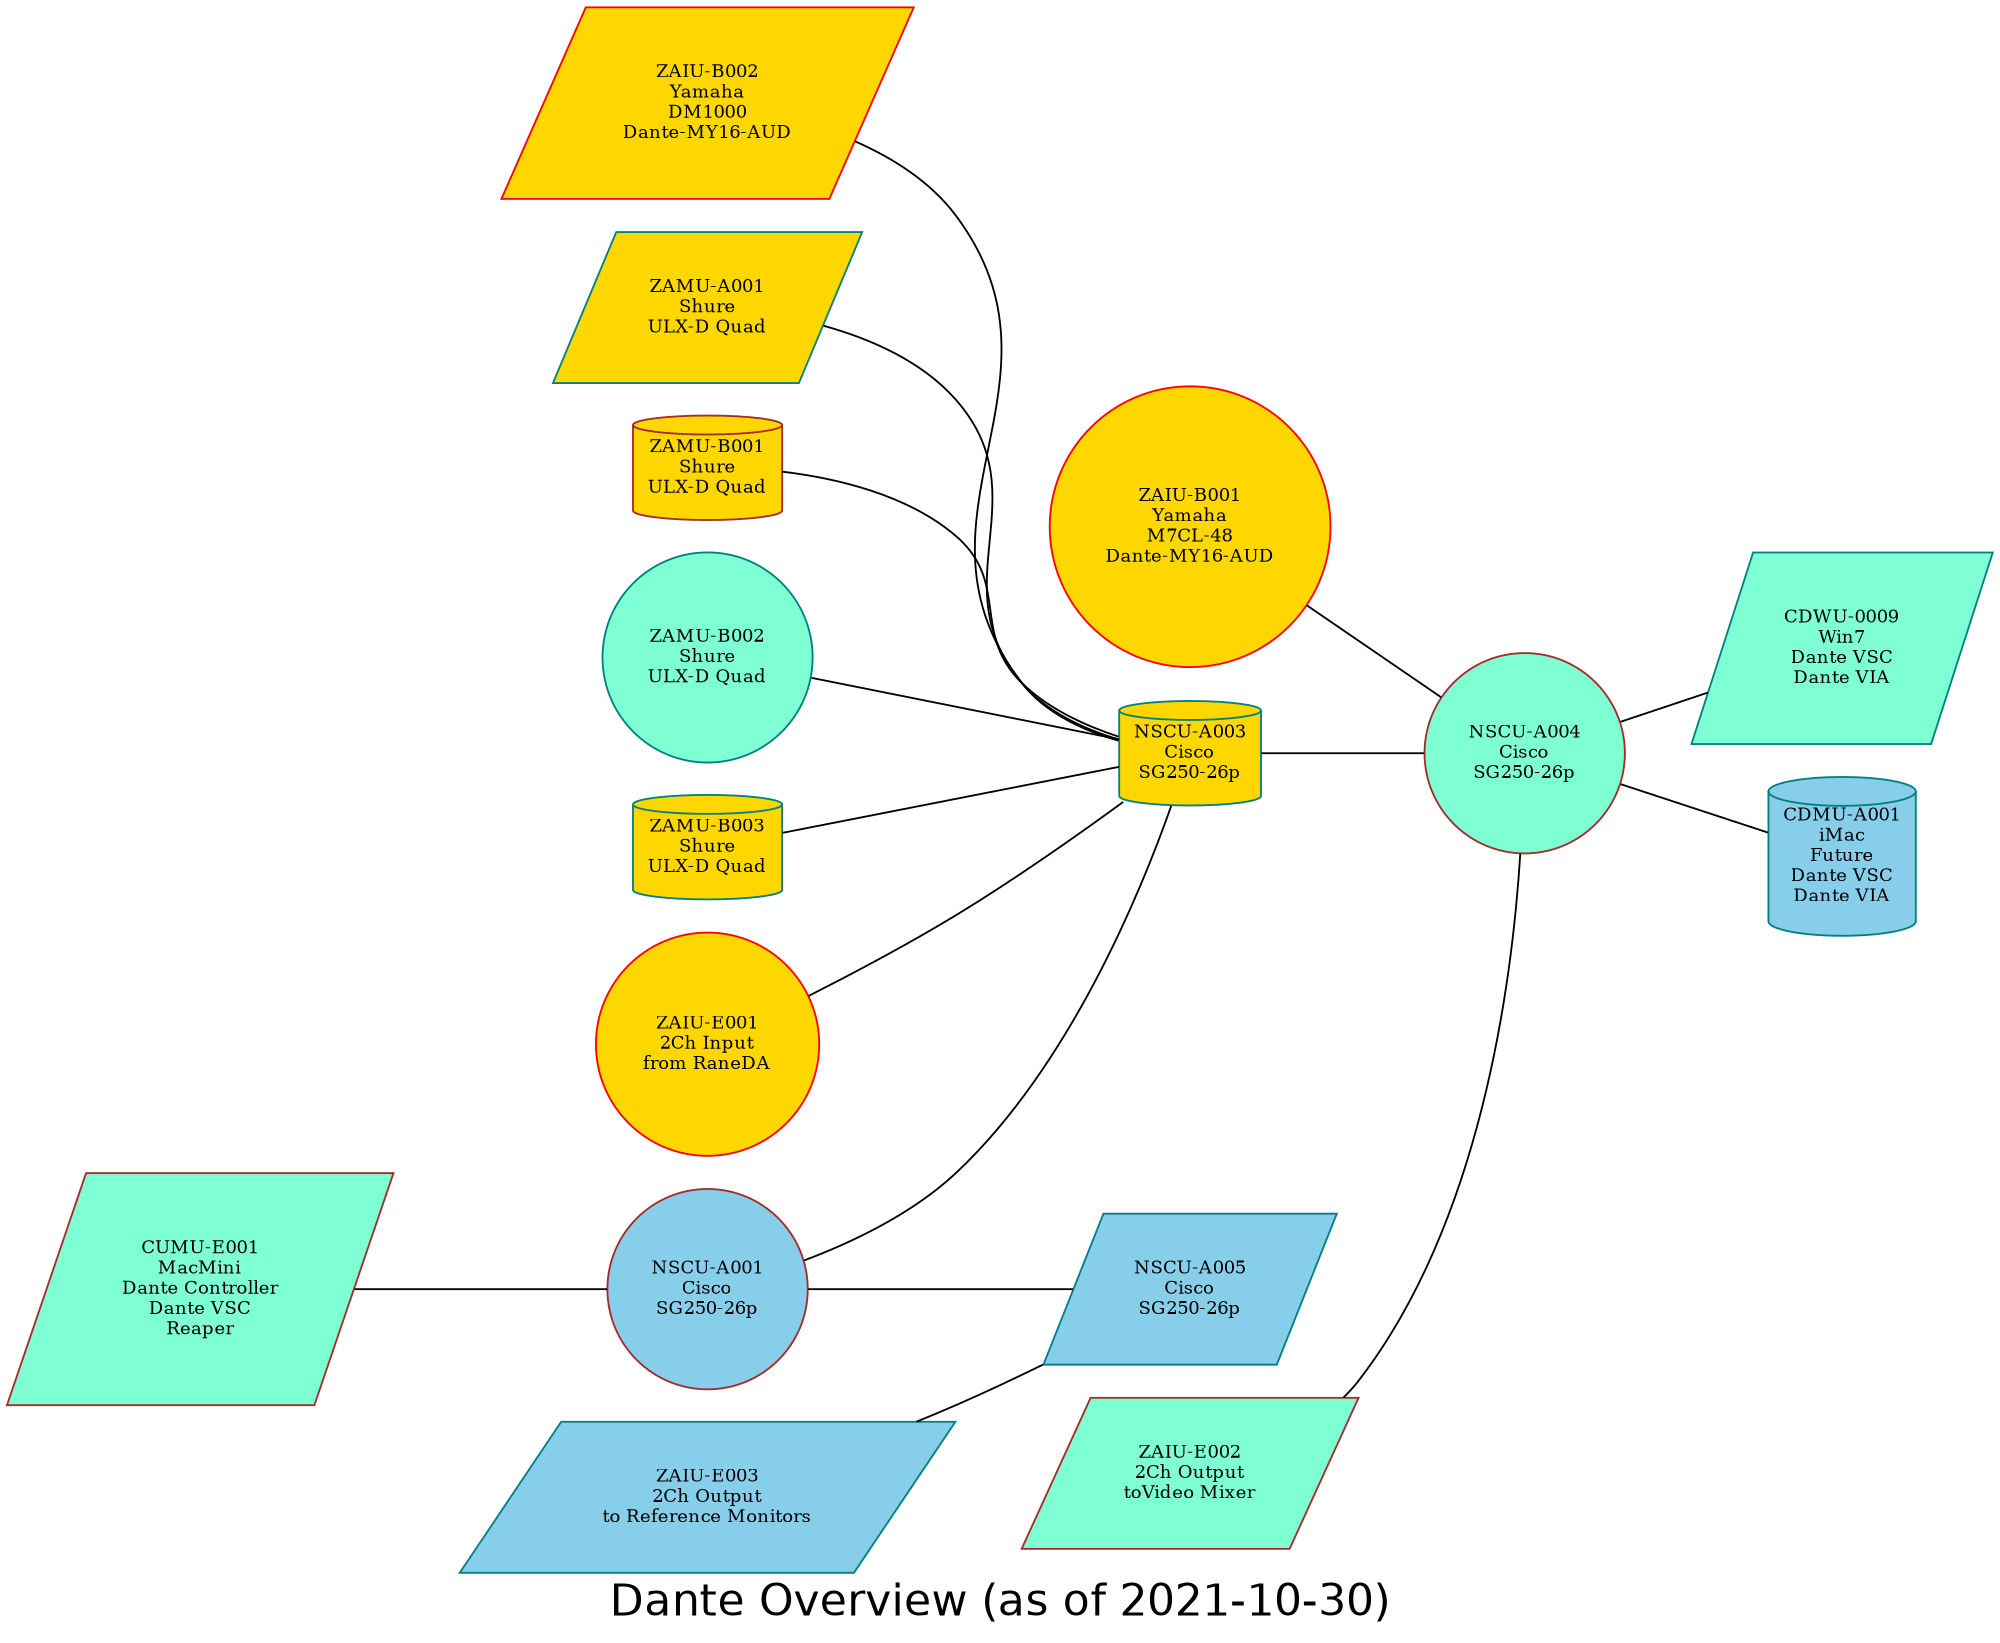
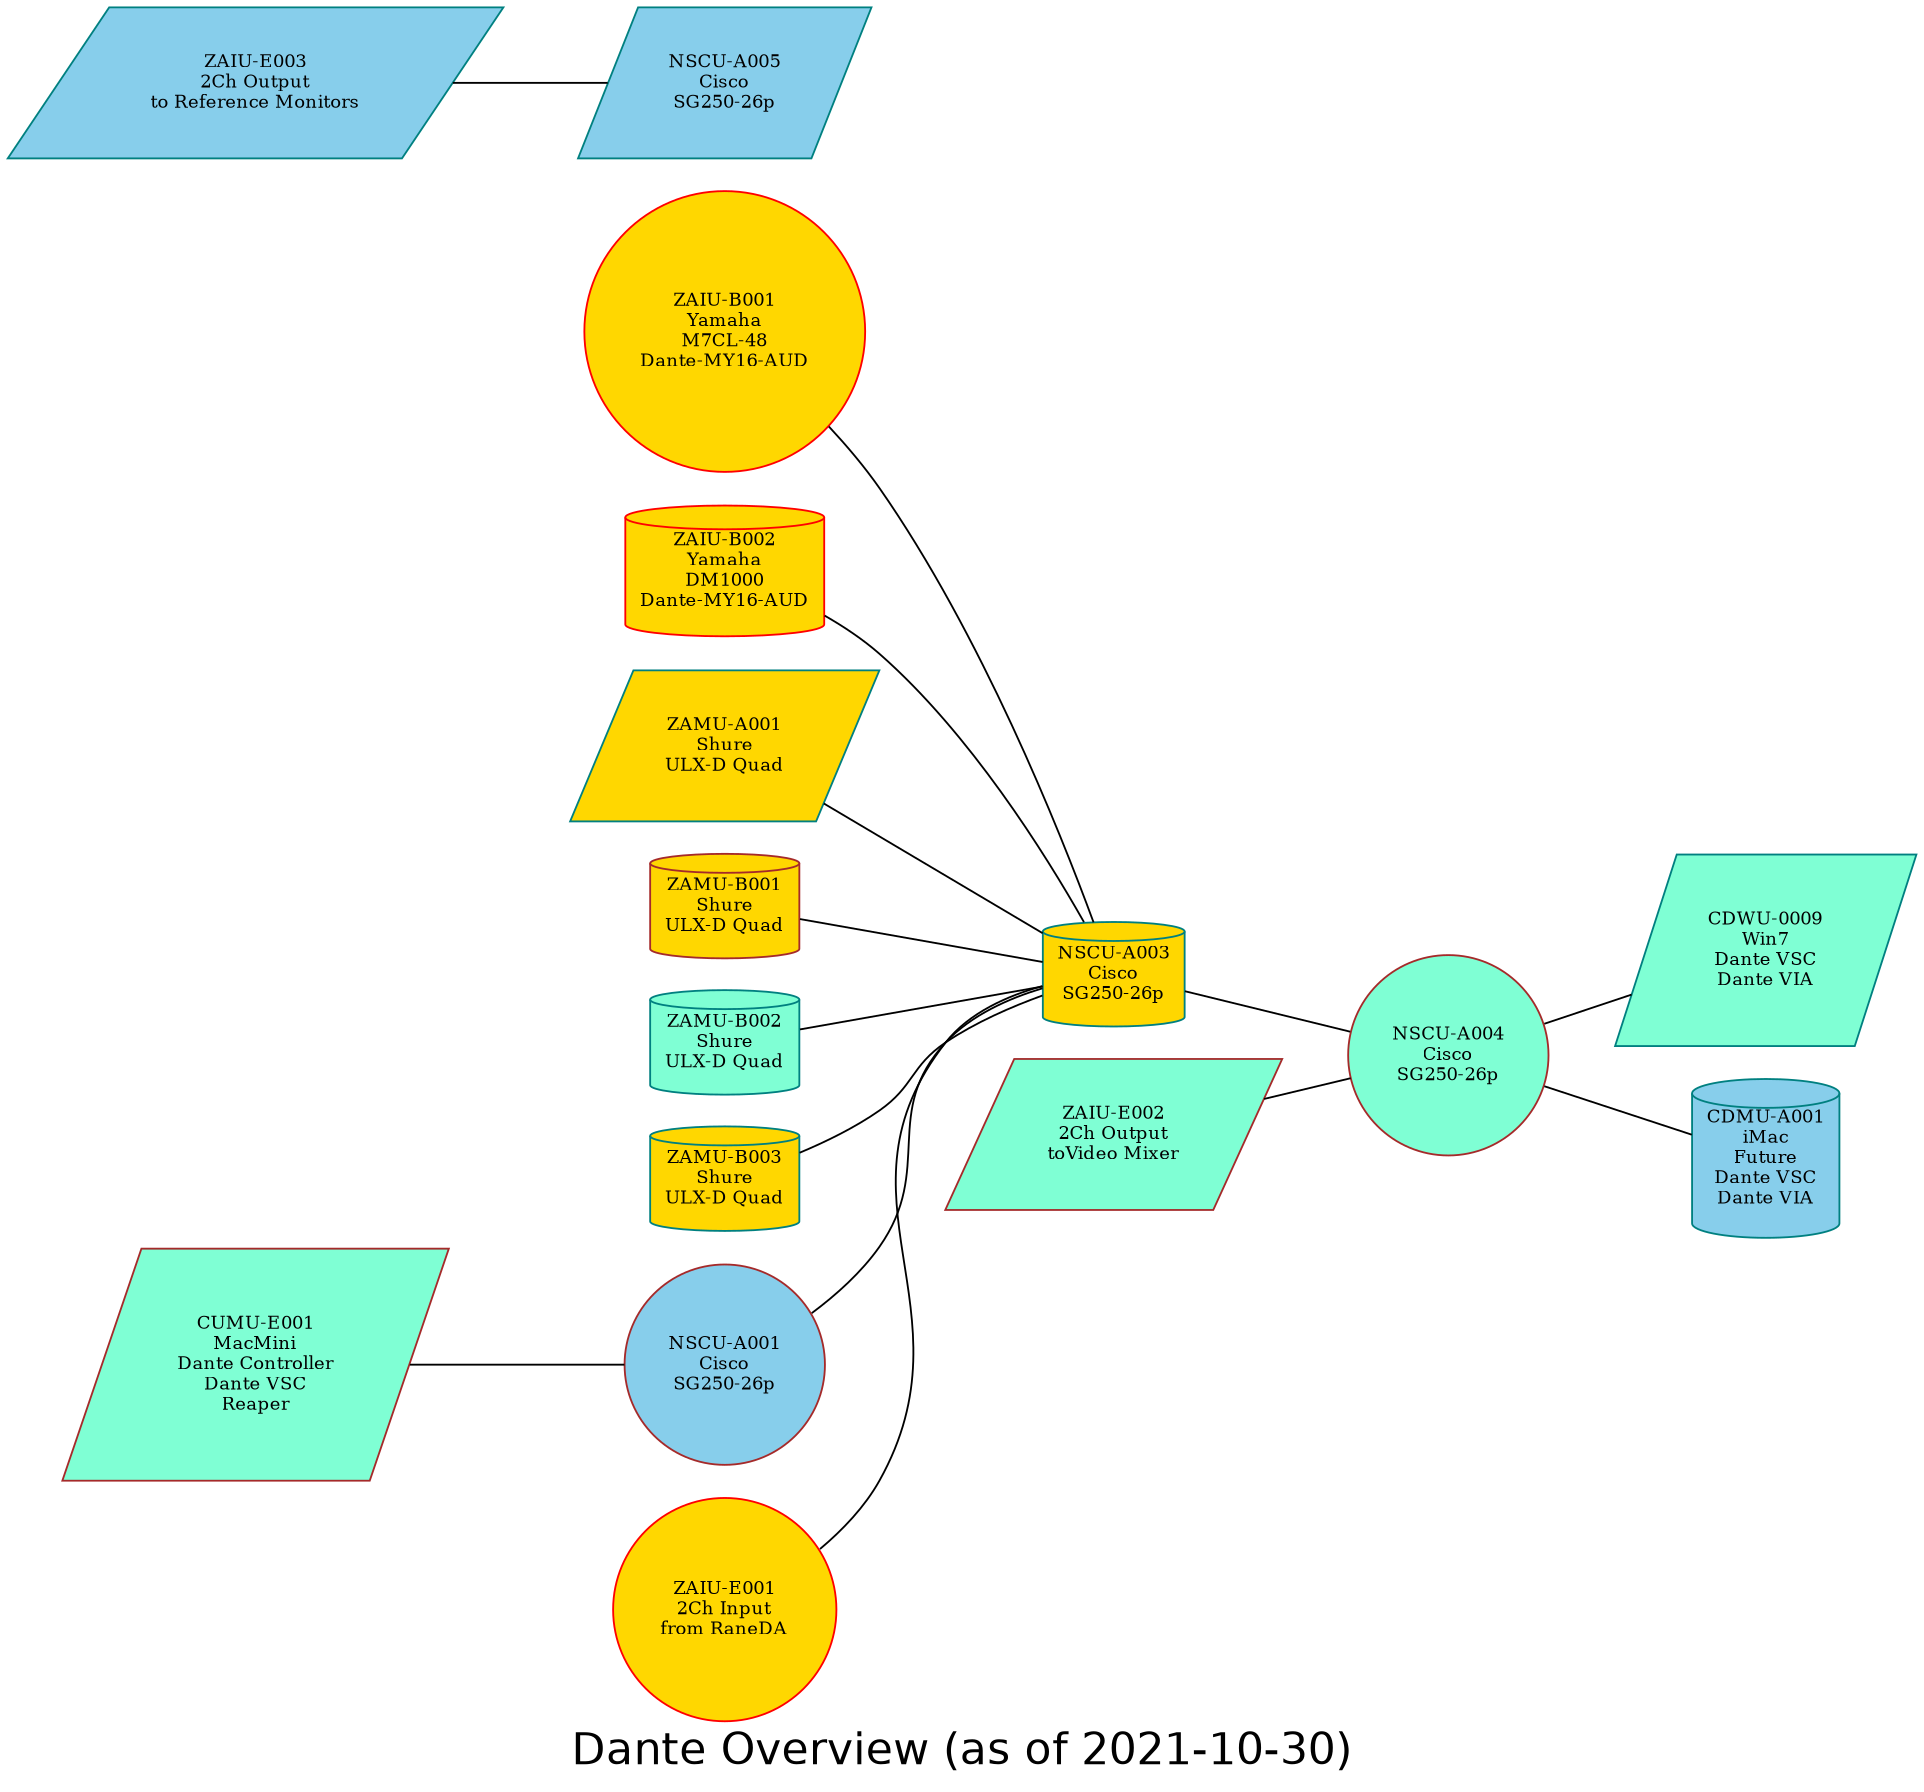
(708, 103) -> (725, 571)
(1374, 651) -> (982, 663)
(708, 657) -> (725, 1042)
(940, 1289) -> none
